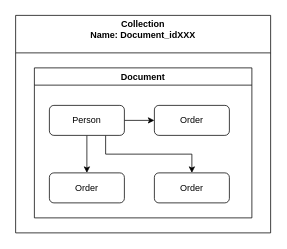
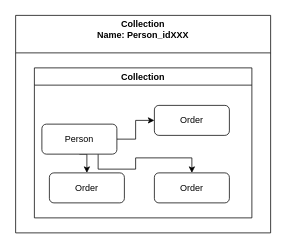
(143, 24) -> (143, 24)
(143, 77) -> (143, 77)
(87, 120) -> (79, 139)
